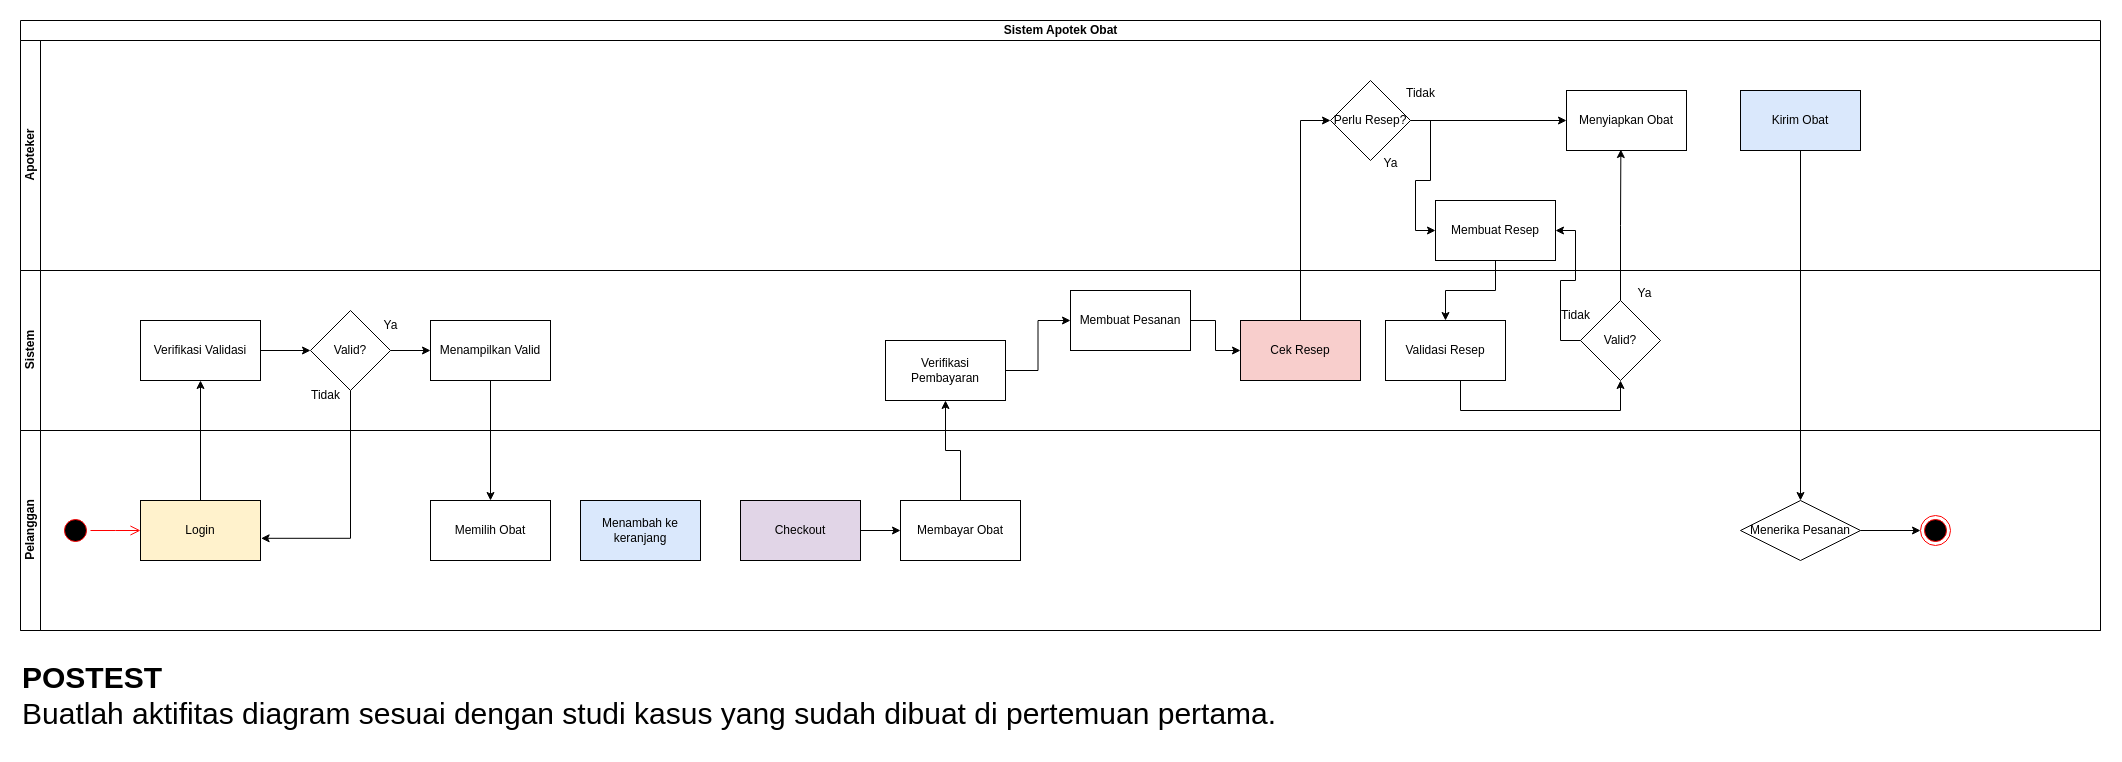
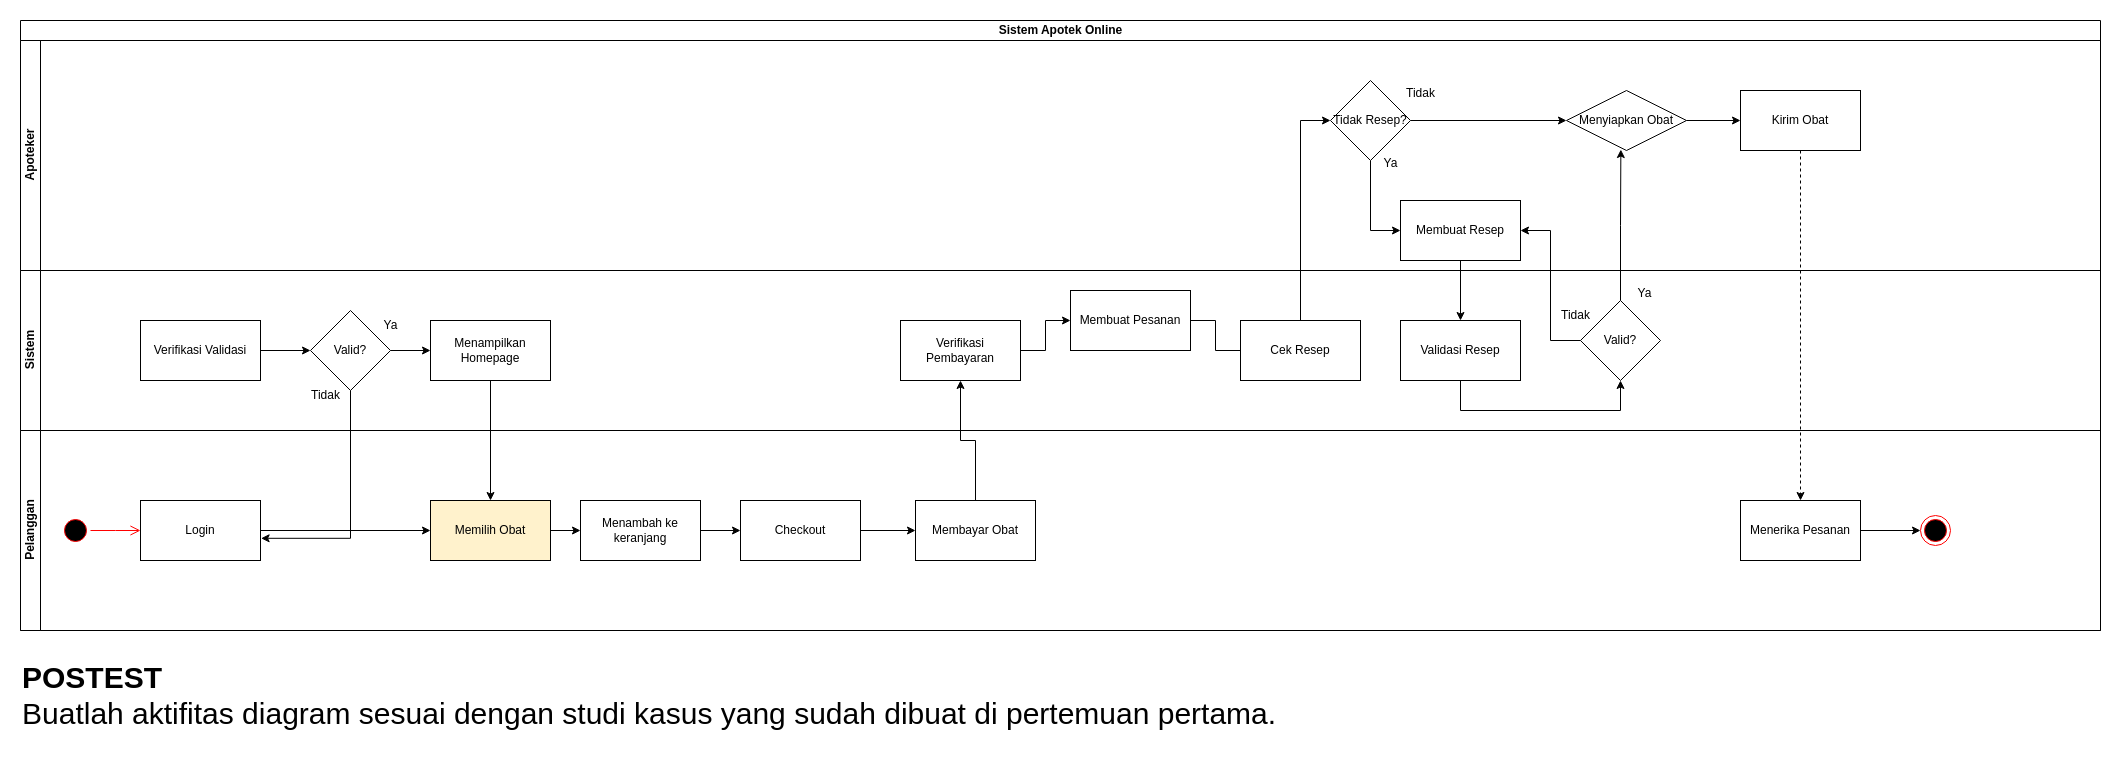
(1061, 31) -> (1061, 31)
(1371, 121) -> (1371, 121)
(1627, 121) -> (1627, 121)
none -> (1710, 121)
(1801, 121) -> (1801, 121)
(1496, 231) -> (1461, 231)
(1801, 323) -> (1801, 323)
(491, 351) -> (491, 351)
(1232, 351) -> (1235, 351)
(1301, 351) -> (1301, 351)
(1446, 351) -> (1461, 351)
(946, 371) -> (961, 351)
(201, 444) -> (342, 531)
(201, 531) -> (201, 531)
(491, 531) -> (491, 531)
none -> (570, 531)
(641, 531) -> (641, 531)
none -> (717, 531)
(801, 531) -> (801, 531)
(961, 531) -> (976, 531)
(1801, 531) -> (1801, 531)
